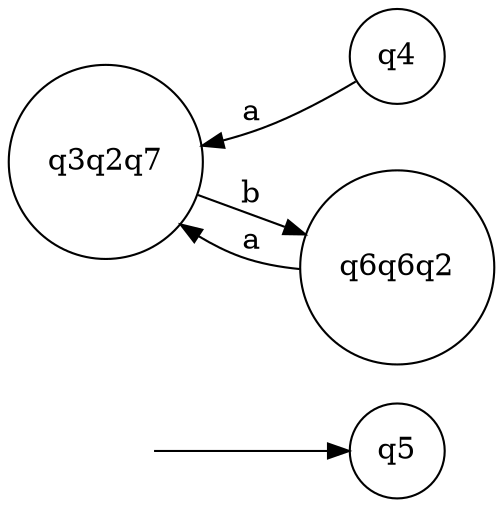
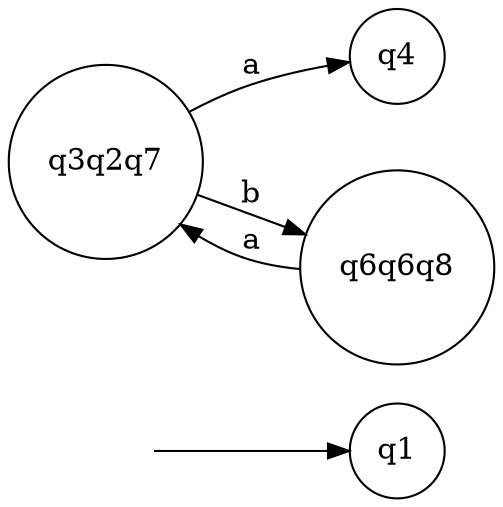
(292, 116) -> (257, 83)
(397, 267) -> (397, 267)
(397, 451) -> (397, 451)
